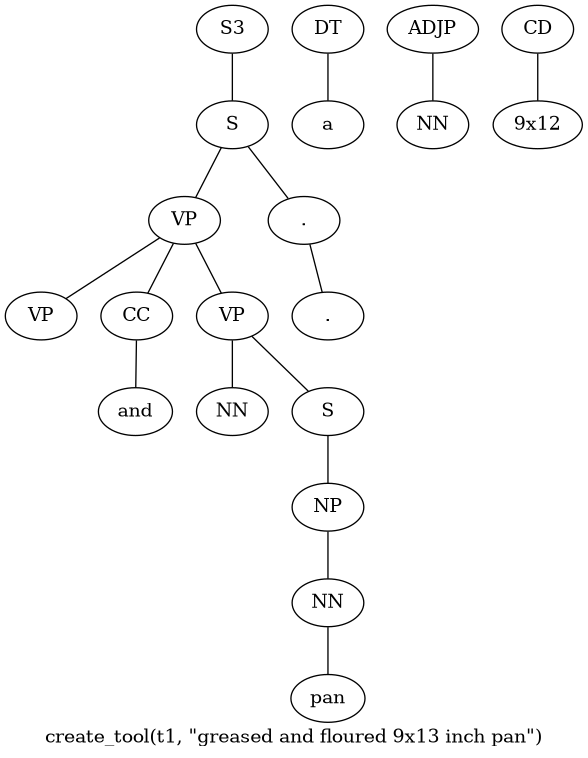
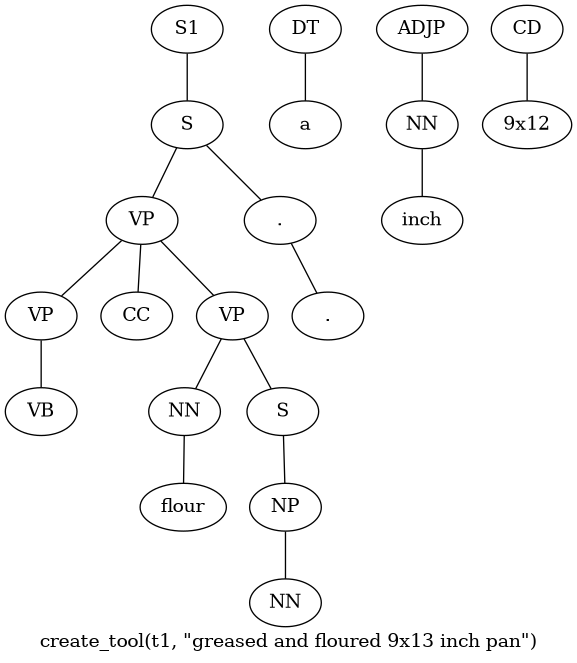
(232, 29) -> (187, 29)
none -> (422, 220)
none -> (41, 412)
(135, 412) -> none
none -> (183, 507)
(328, 698) -> none
